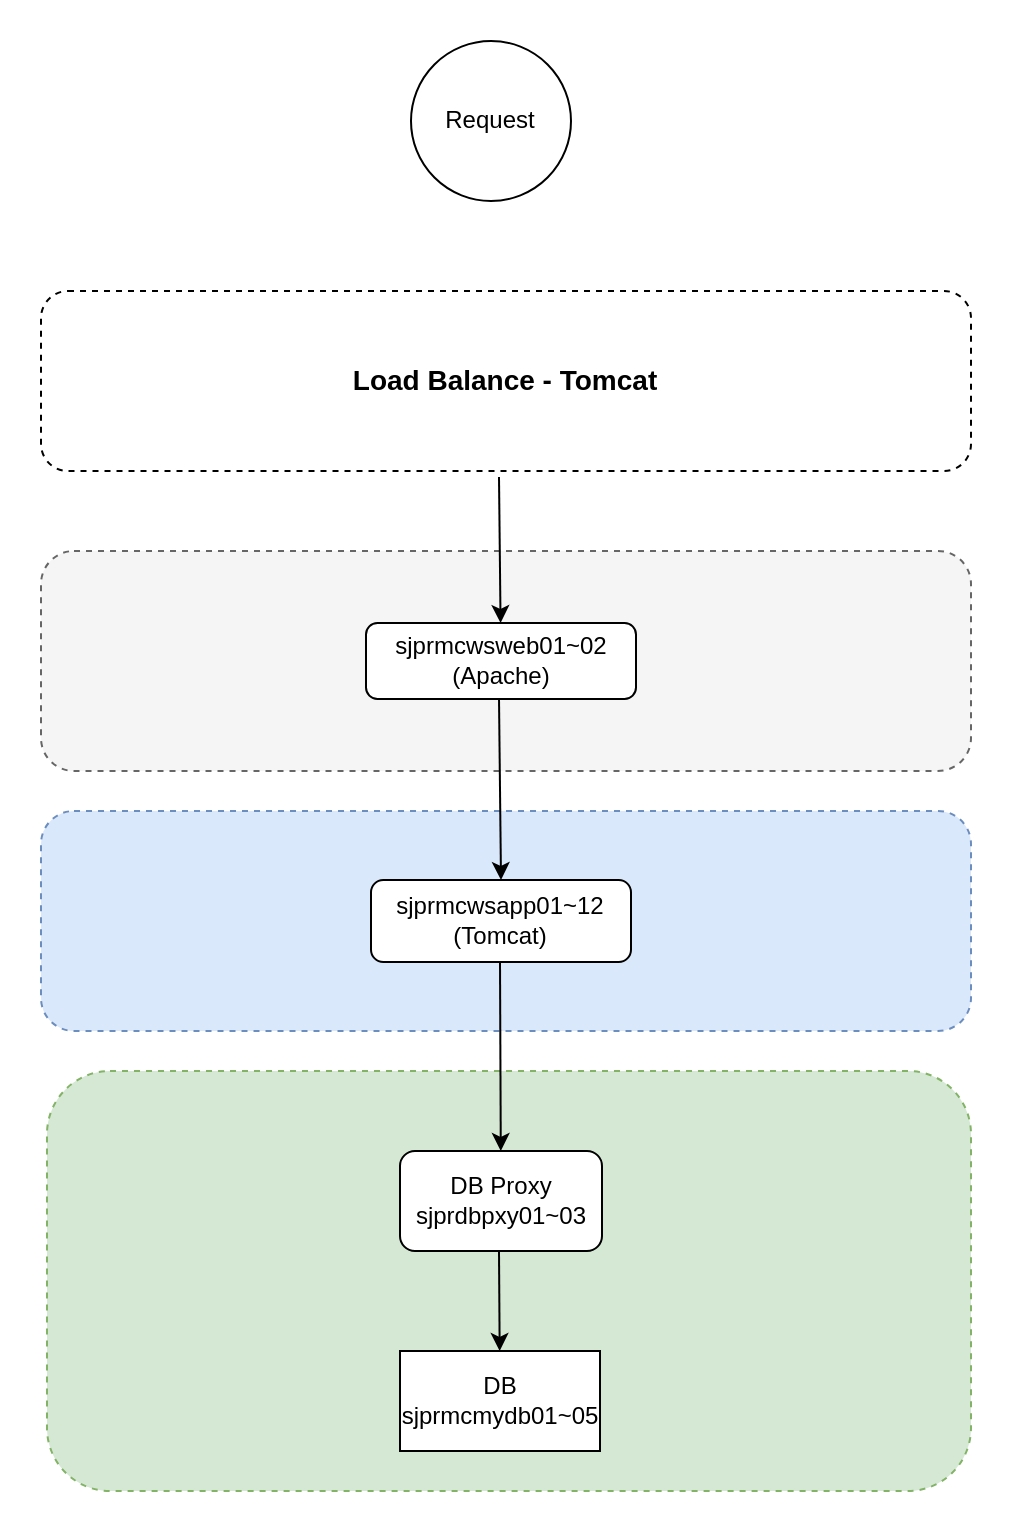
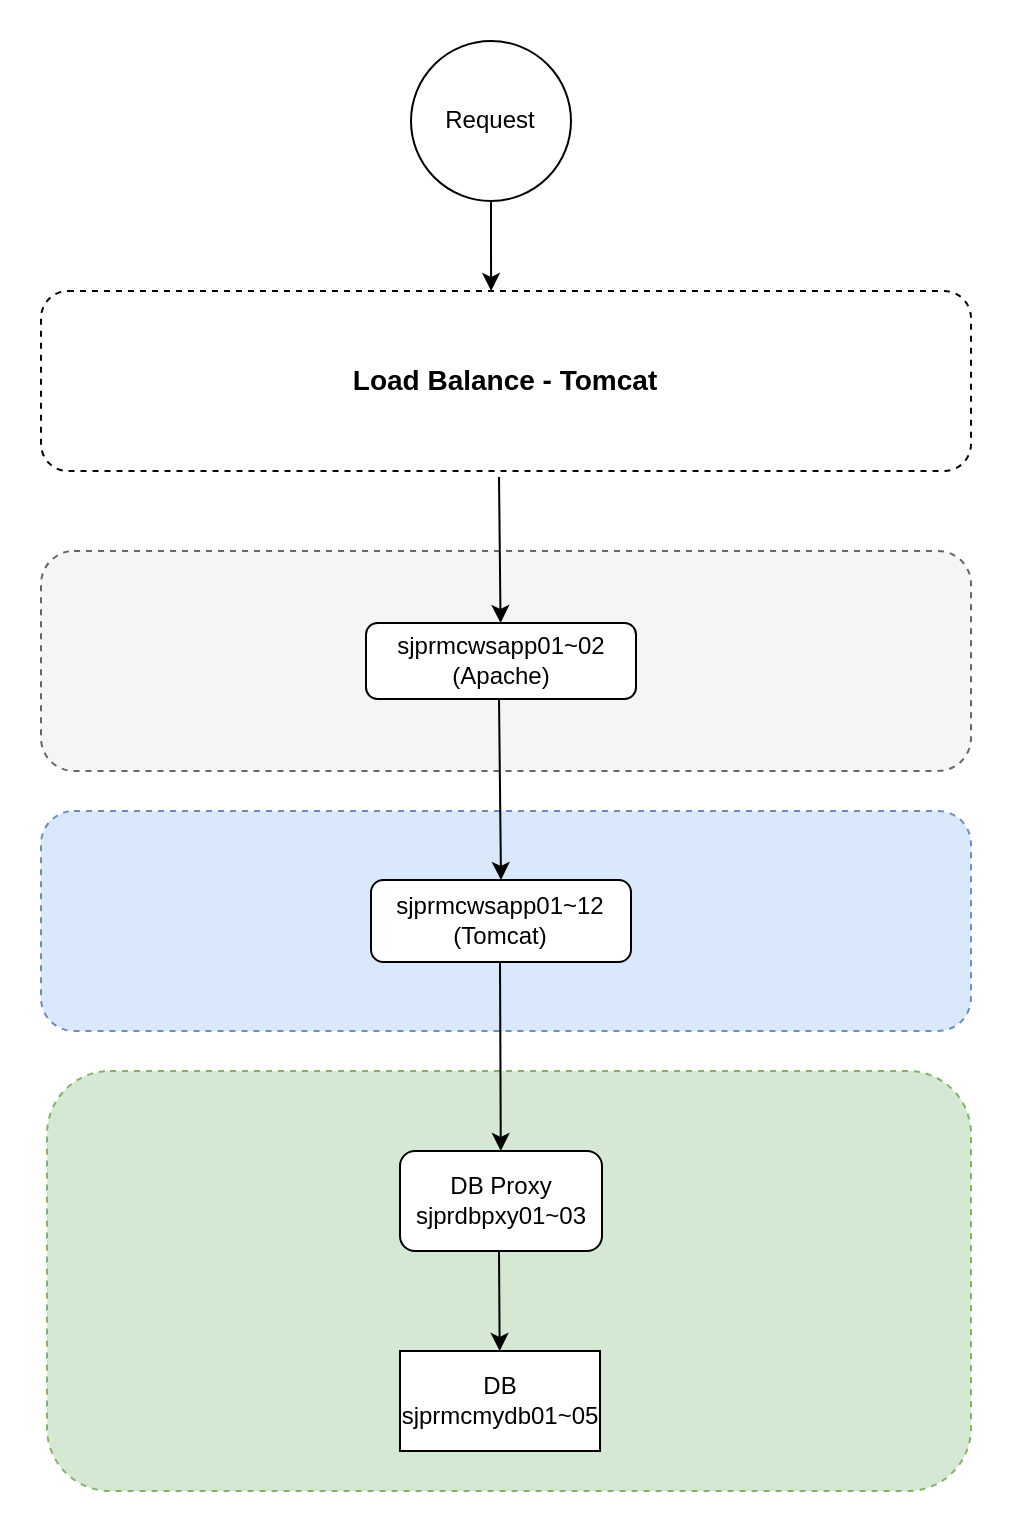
none -> (491, 239)
(502, 661) -> (502, 661)
